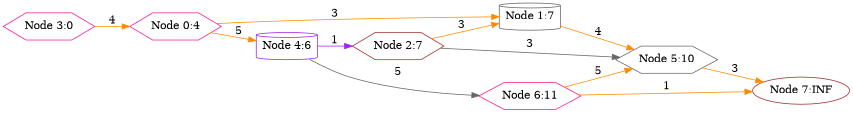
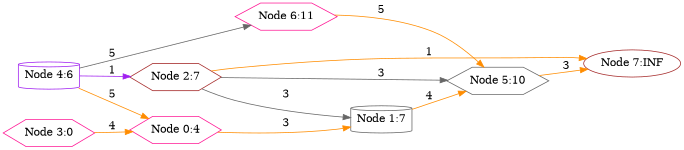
(462, 32) -> (271, 108)
(230, 36) -> (110, 102)
(662, 93) -> (395, 58)
